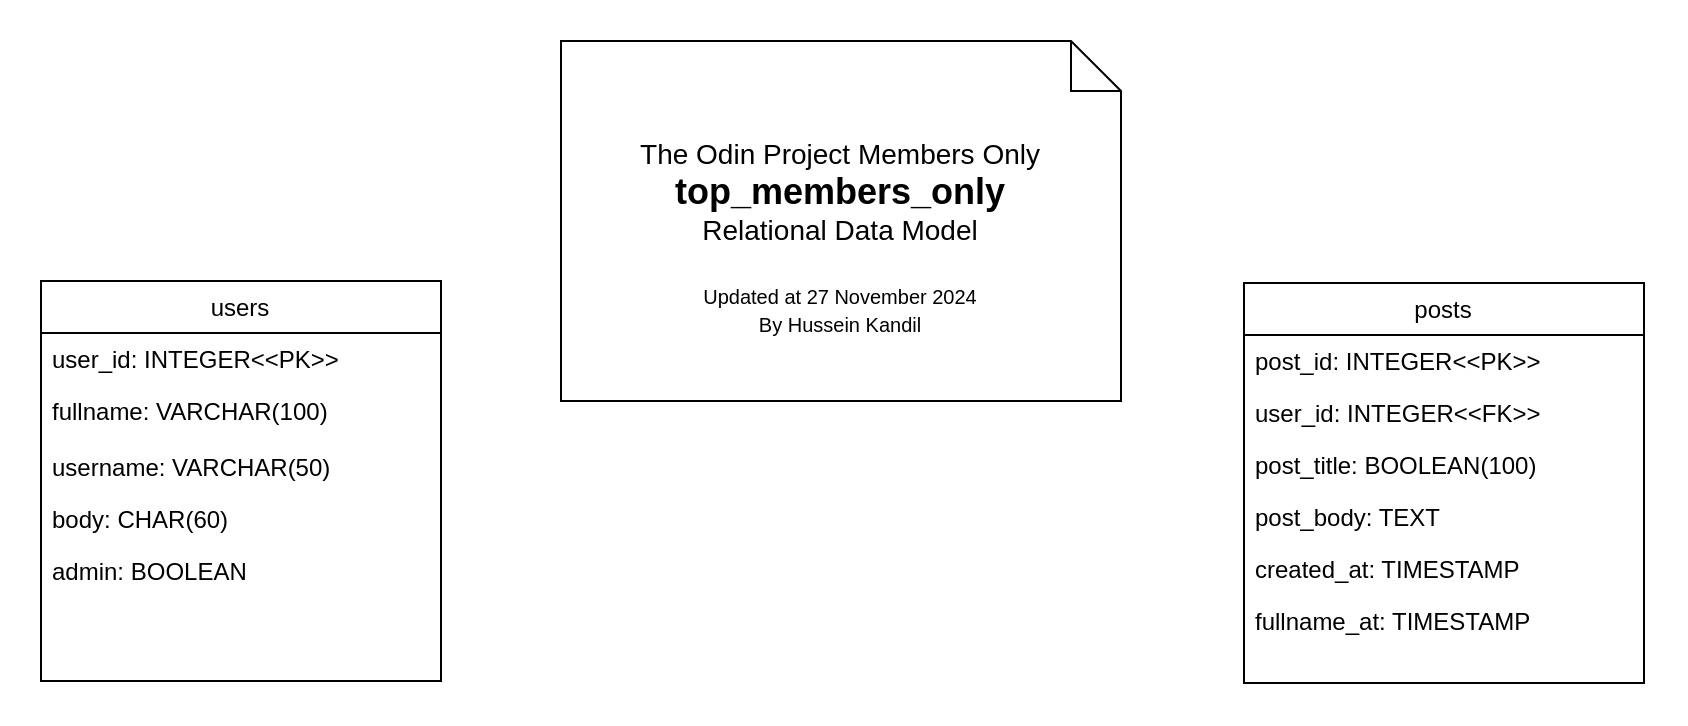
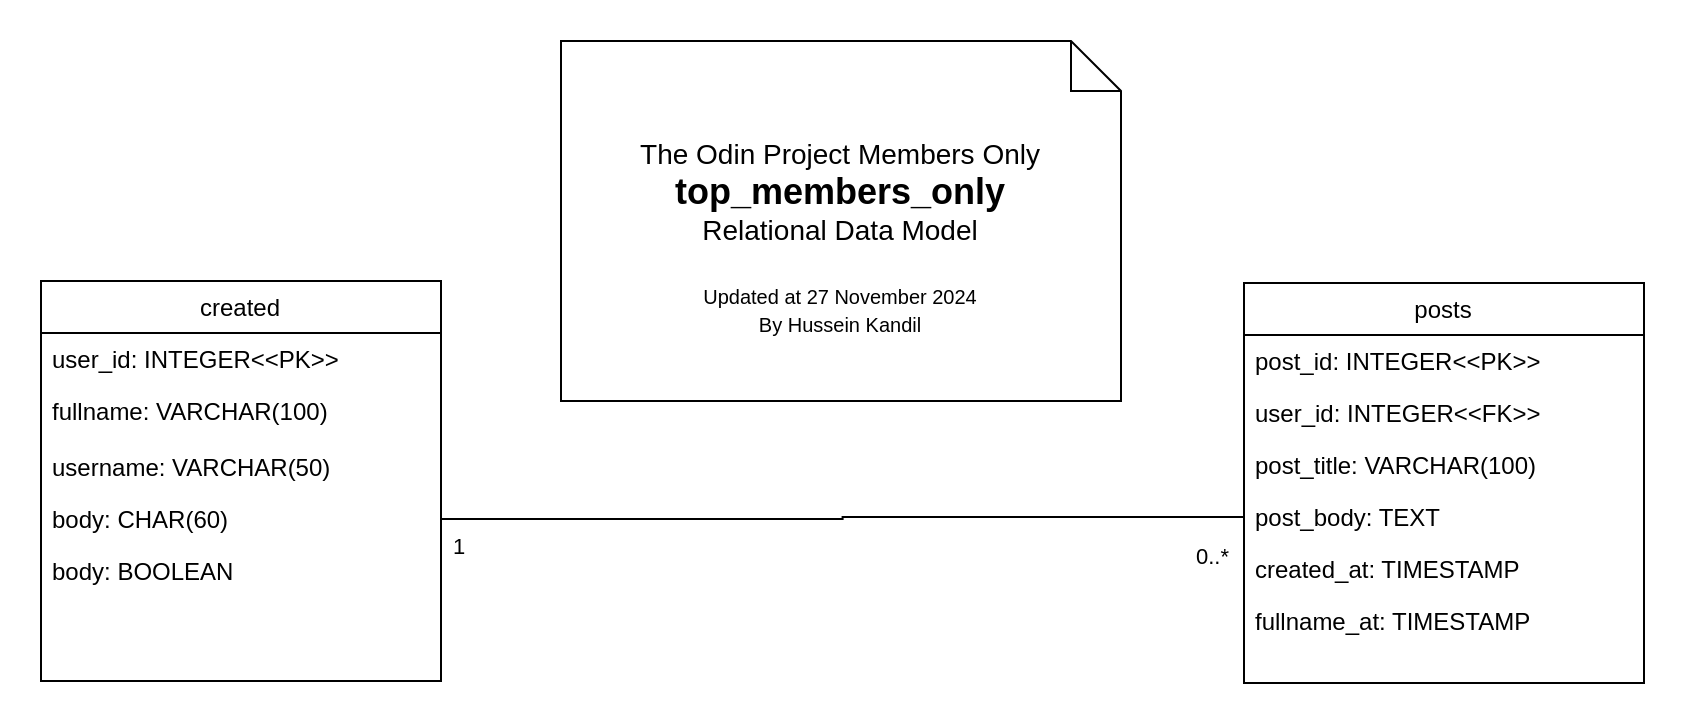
(240, 308) -> (240, 308)
(1404, 466) -> (1404, 466)
none -> (843, 518)
(137, 572) -> (133, 572)
